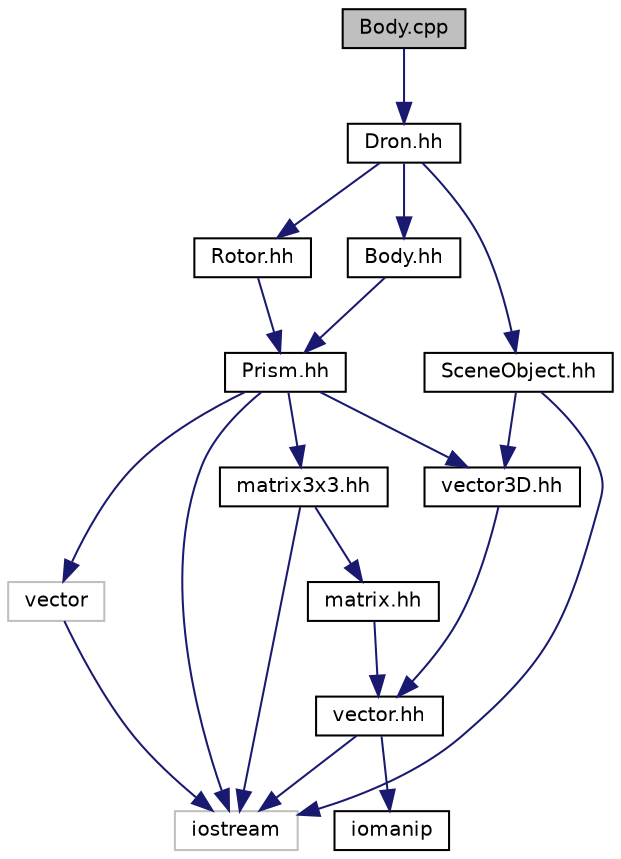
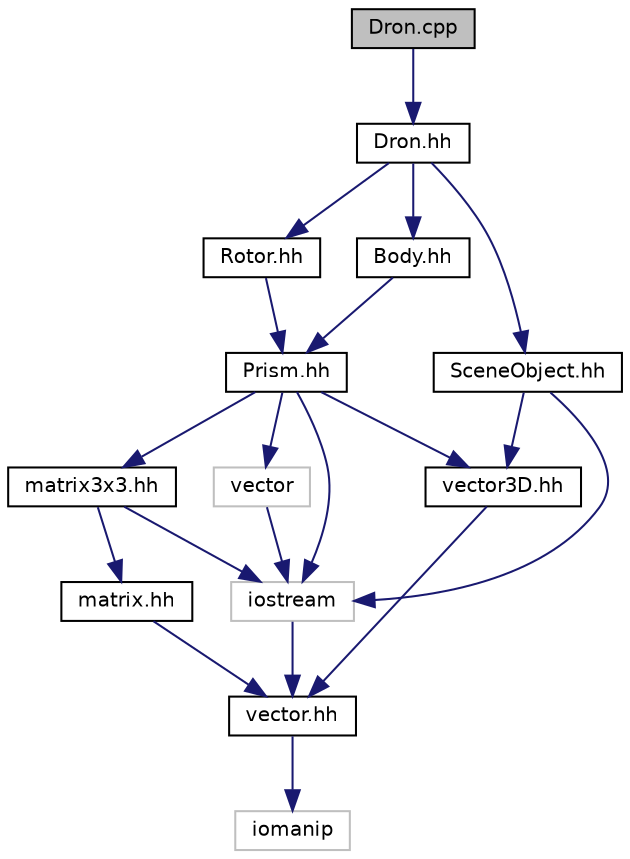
(404, 29) -> (413, 29)
(316, 767) -> (293, 648)
(392, 831) -> (293, 831)
